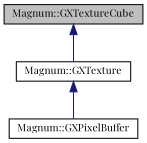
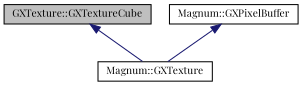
(74, 14) -> (78, 14)
(74, 105) -> (190, 46)
